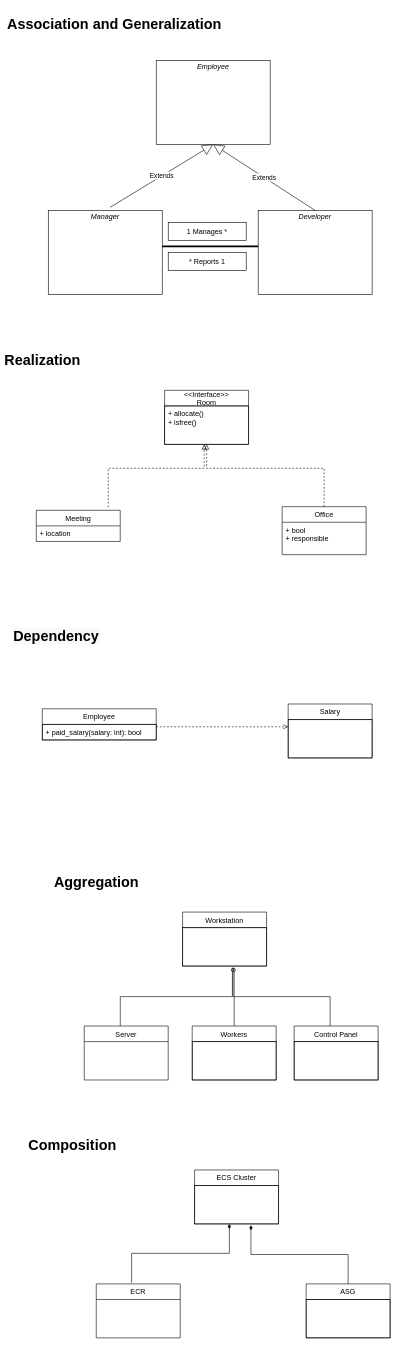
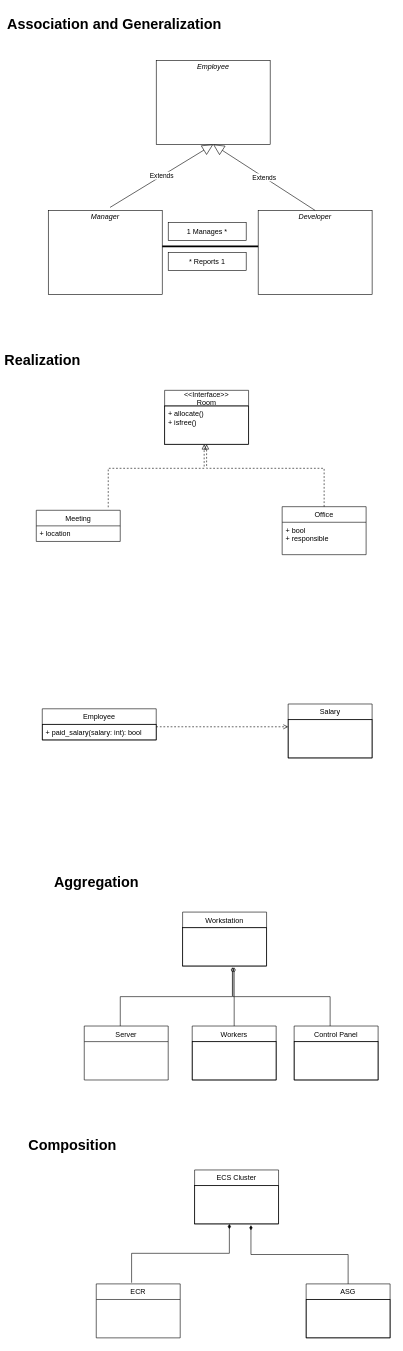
(63, 633) -> none
